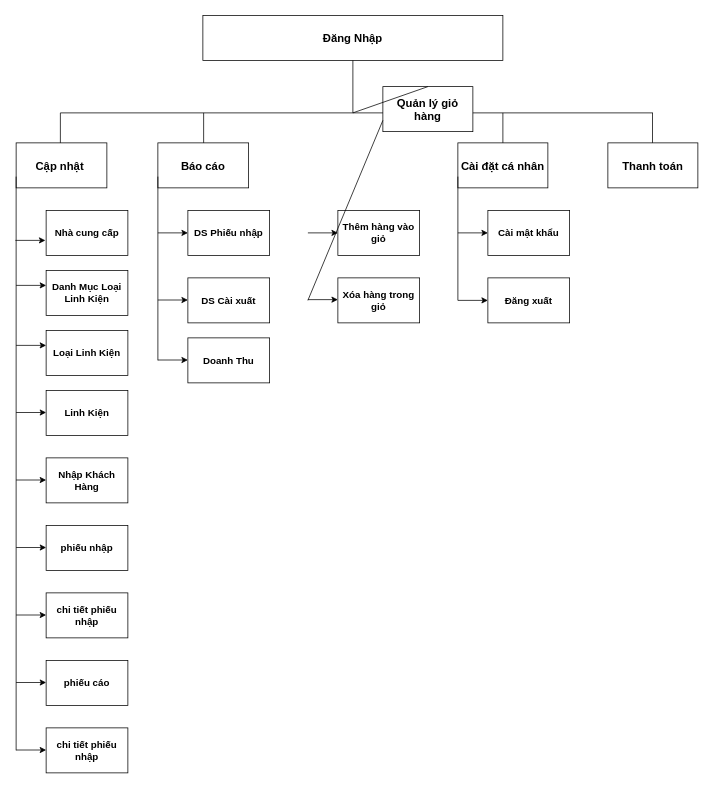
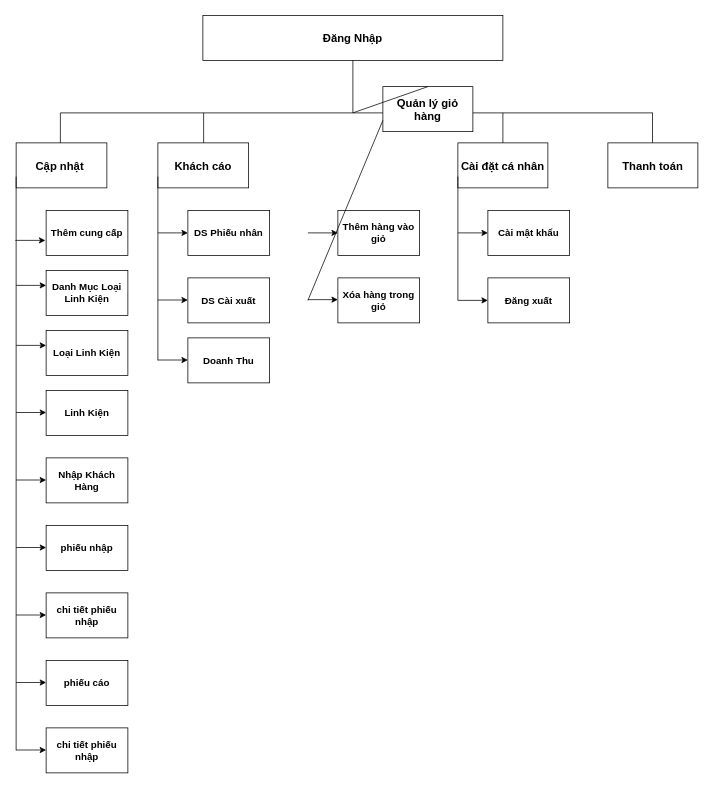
(203, 165) -> (203, 165)
(87, 233) -> (87, 233)
(229, 233) -> (229, 233)
